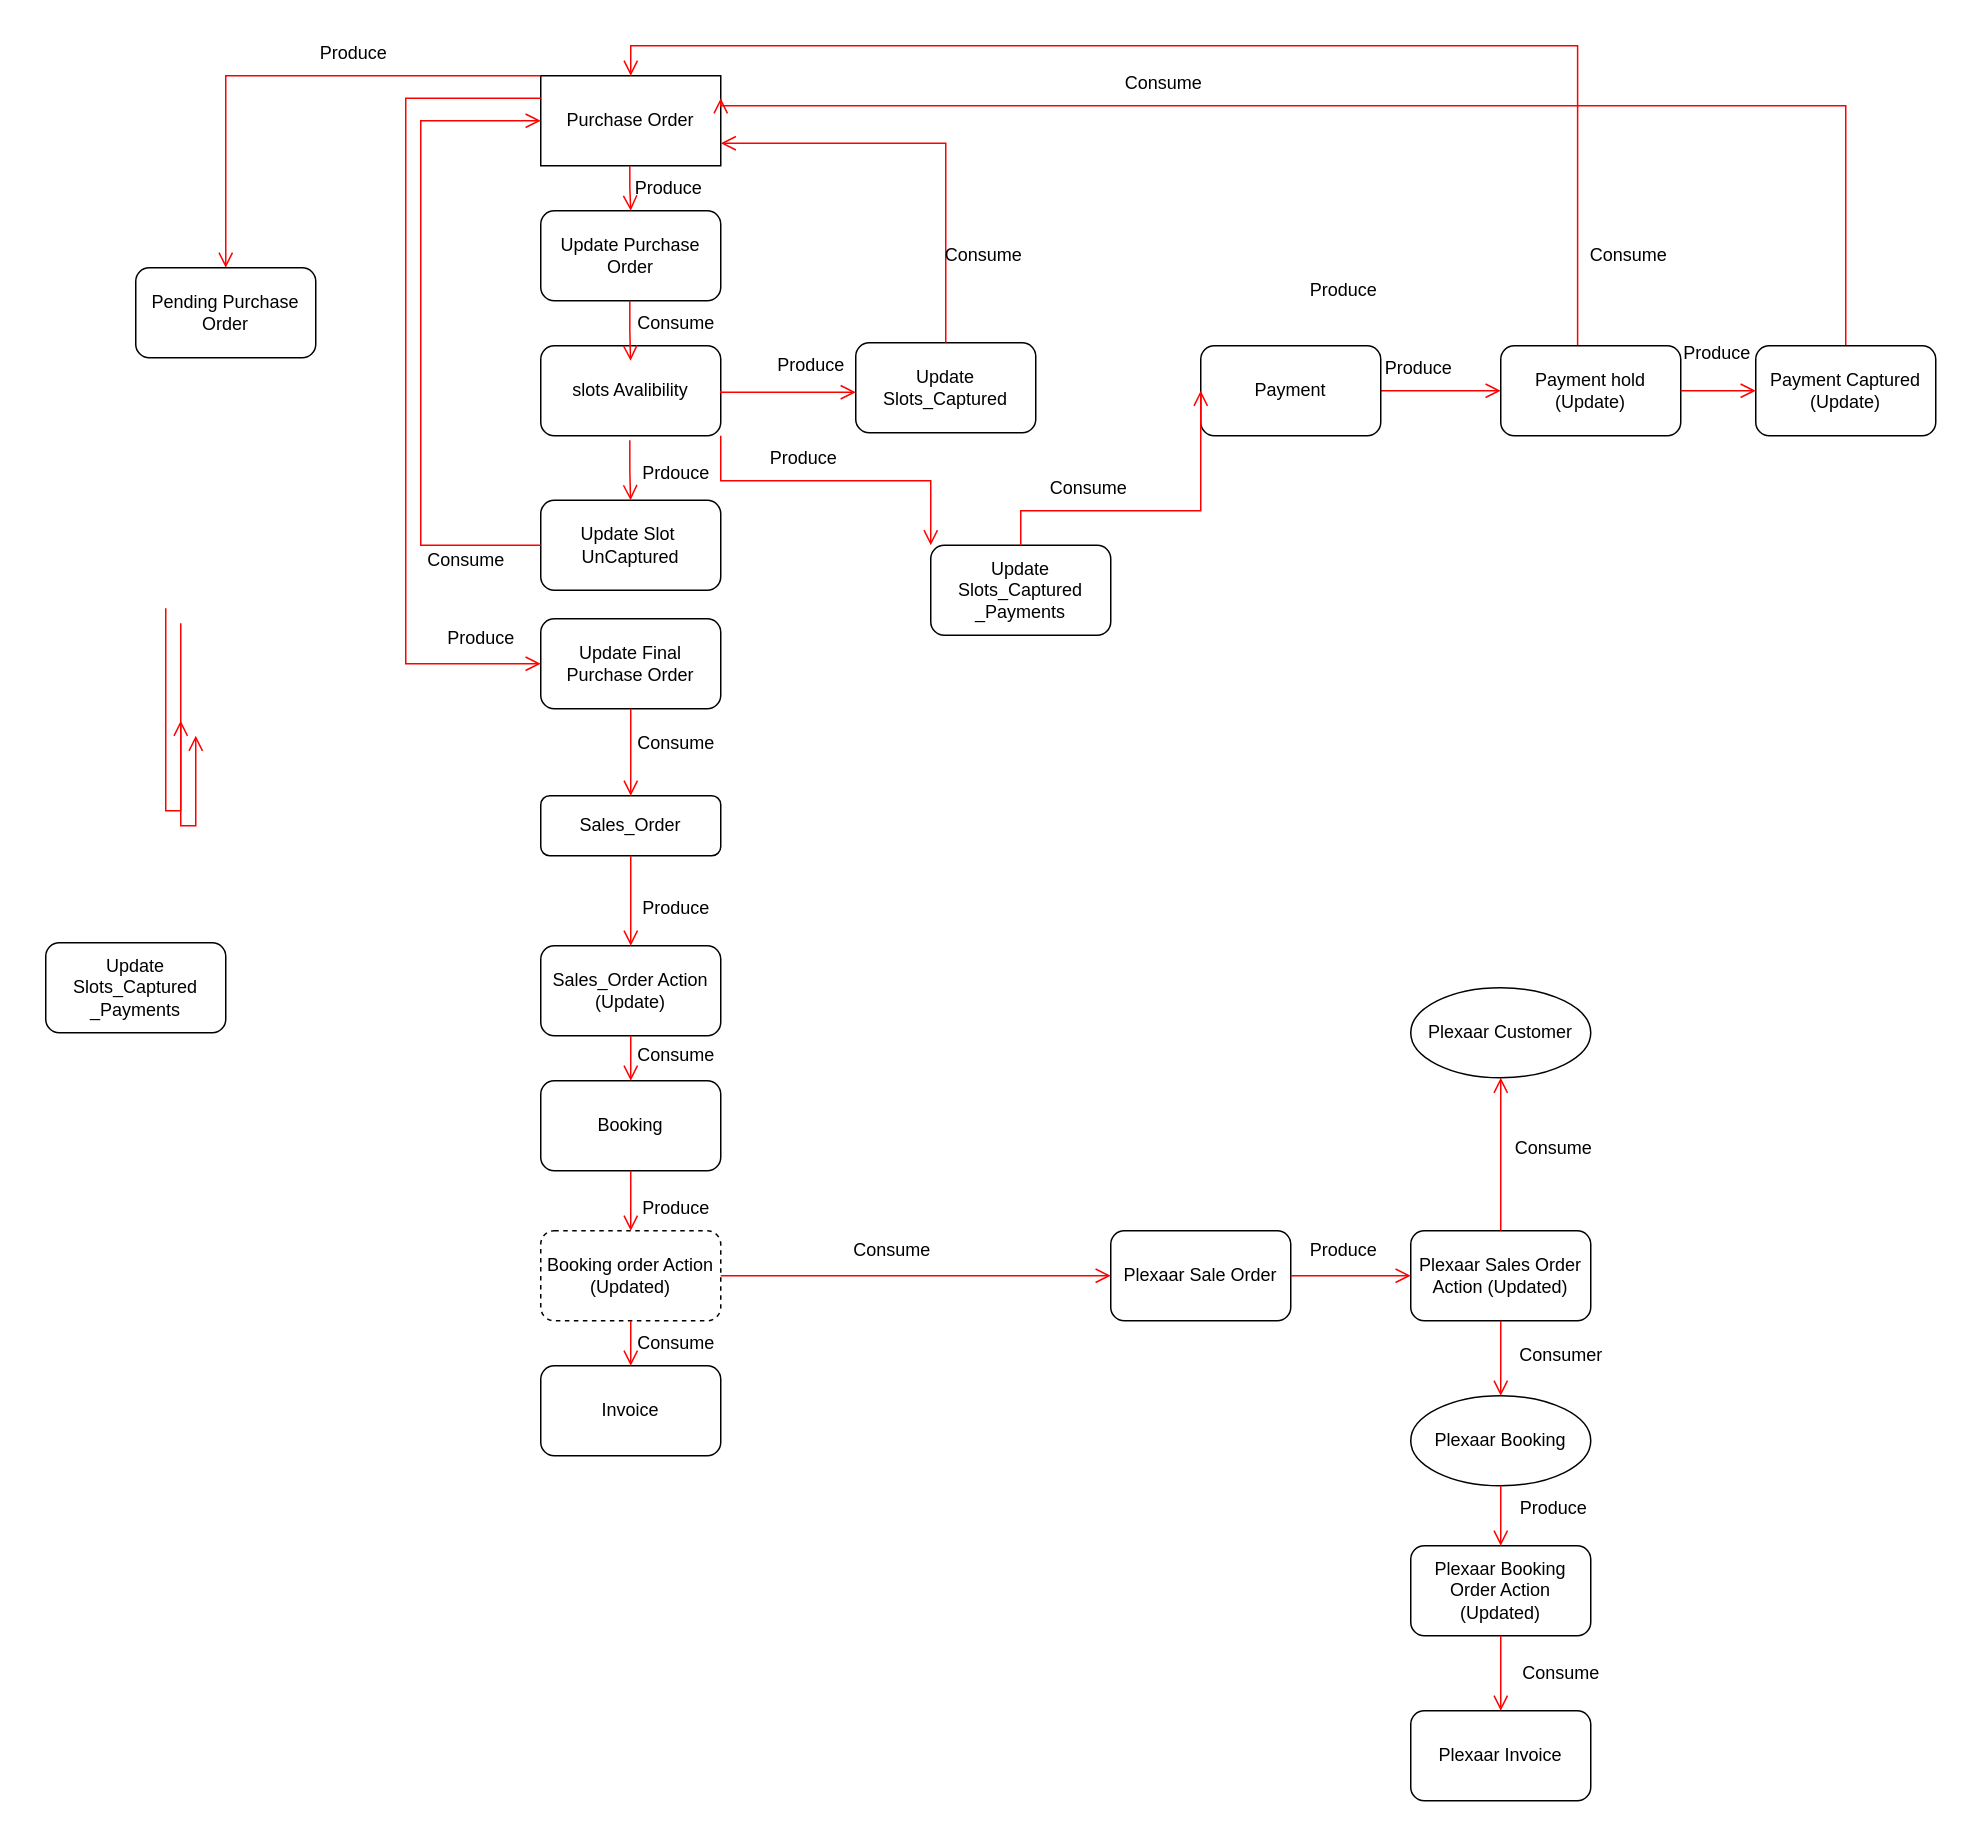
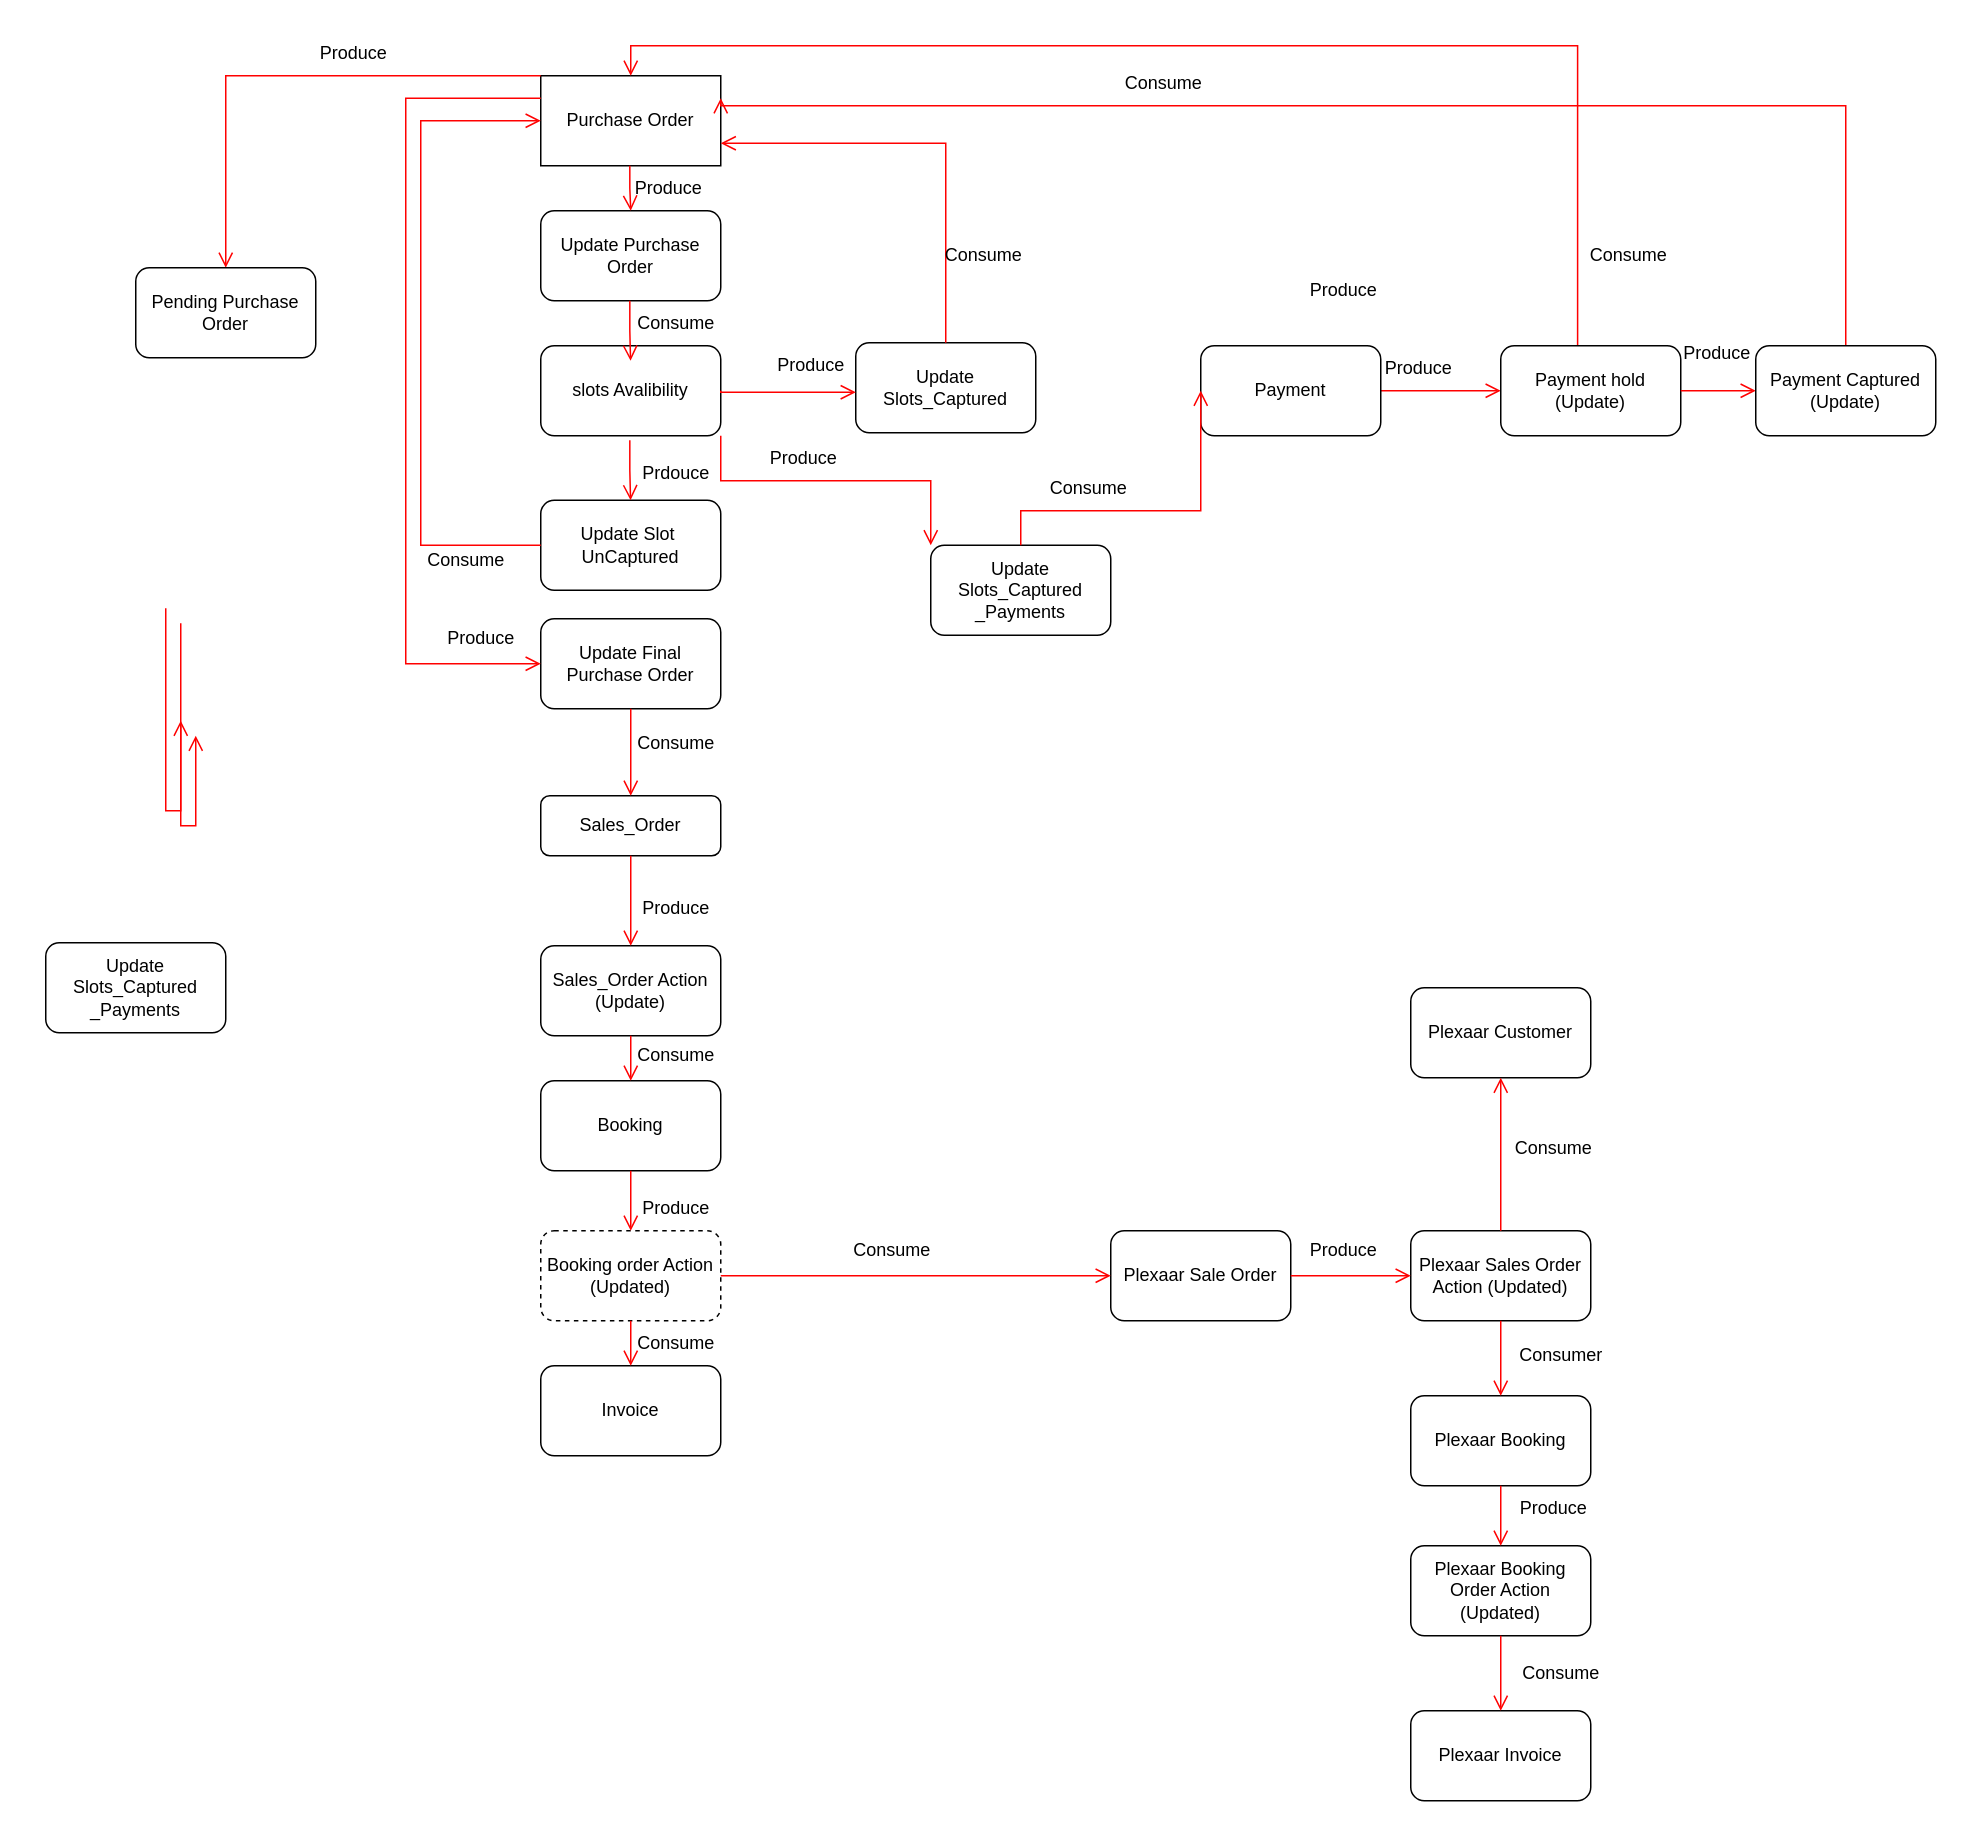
(1501, 1033) -> (1501, 1033)
(1501, 1441) -> (1501, 1441)
